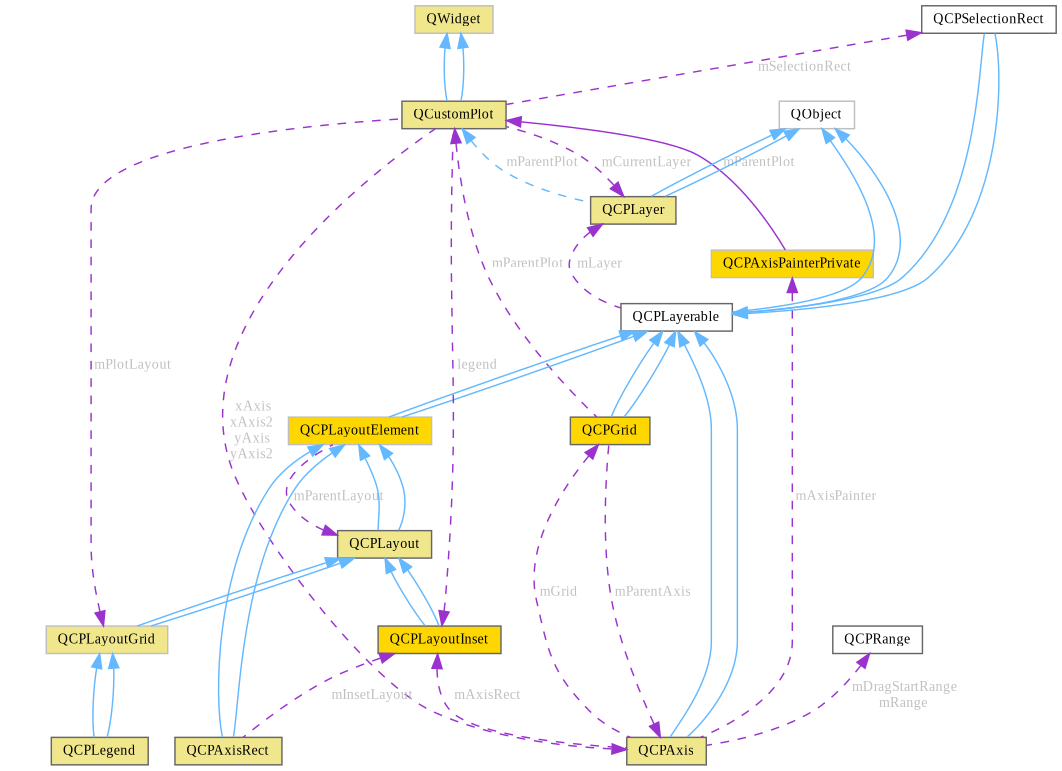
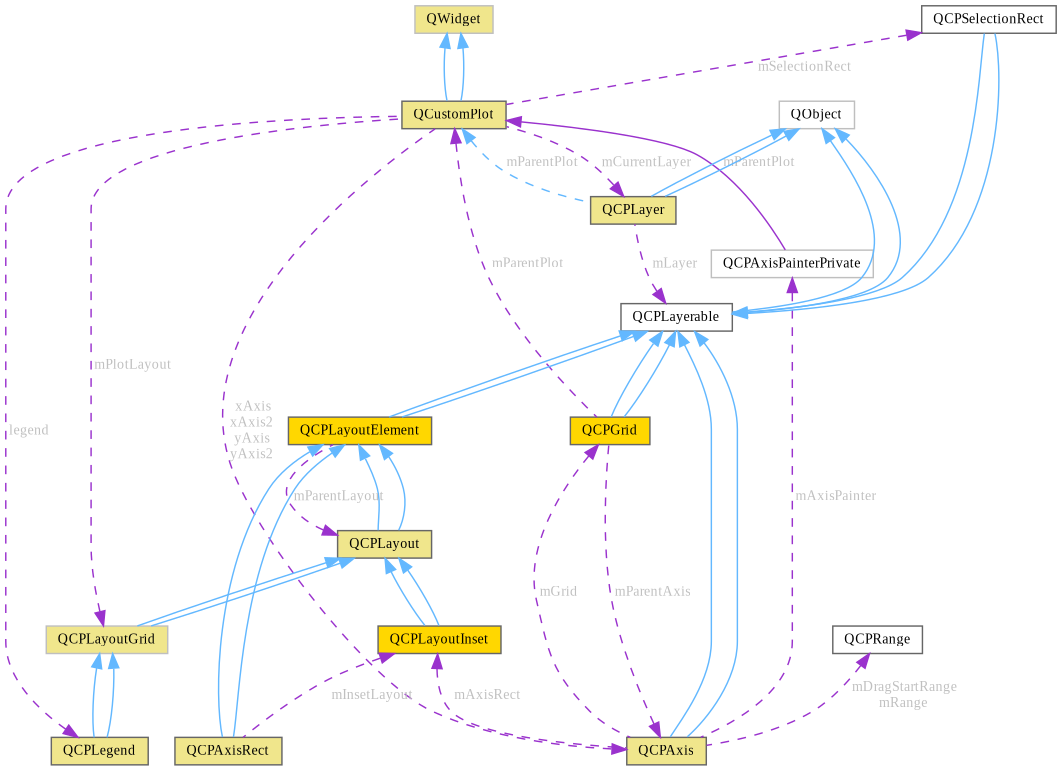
(792, 264) -> (792, 264)
(575, 279) -> (642, 259)
(453, 370) -> (6, 268)
(360, 431) -> (360, 431)
